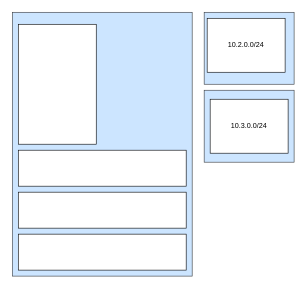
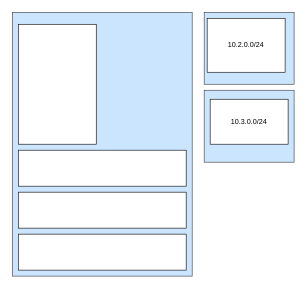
(249, 126) -> (249, 122)
